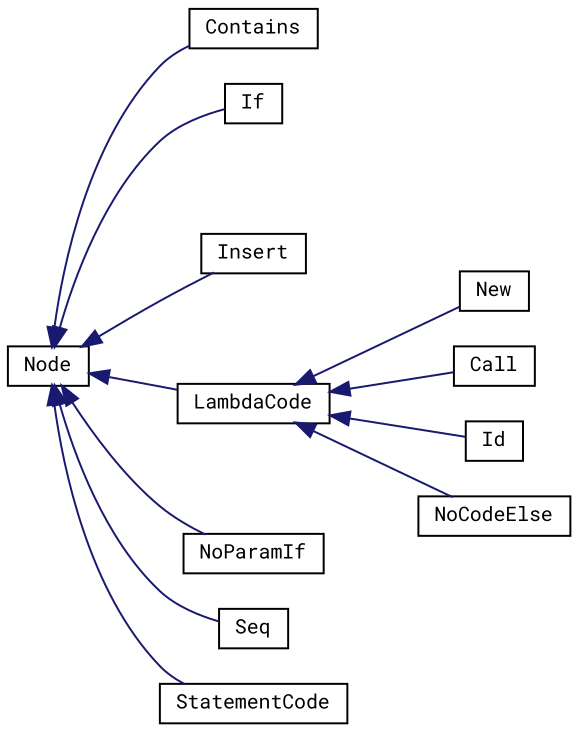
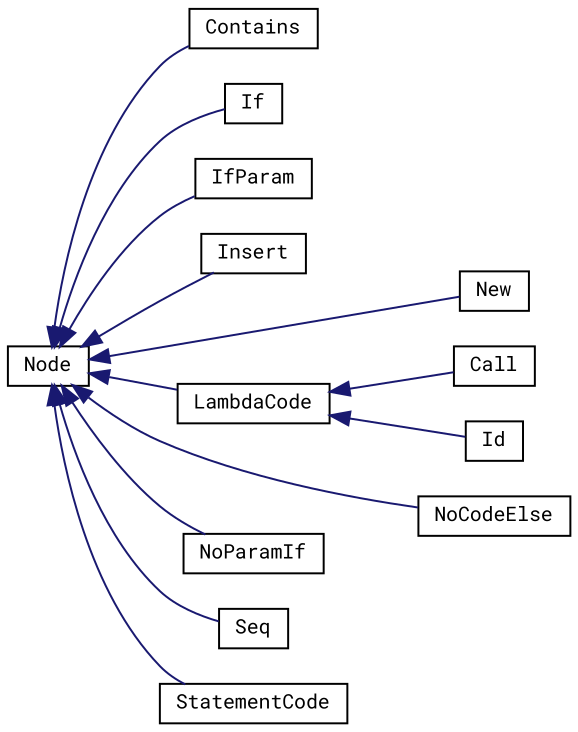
none -> (254, 179)
(386, 342) -> (284, 326)
(383, 464) -> (246, 472)
